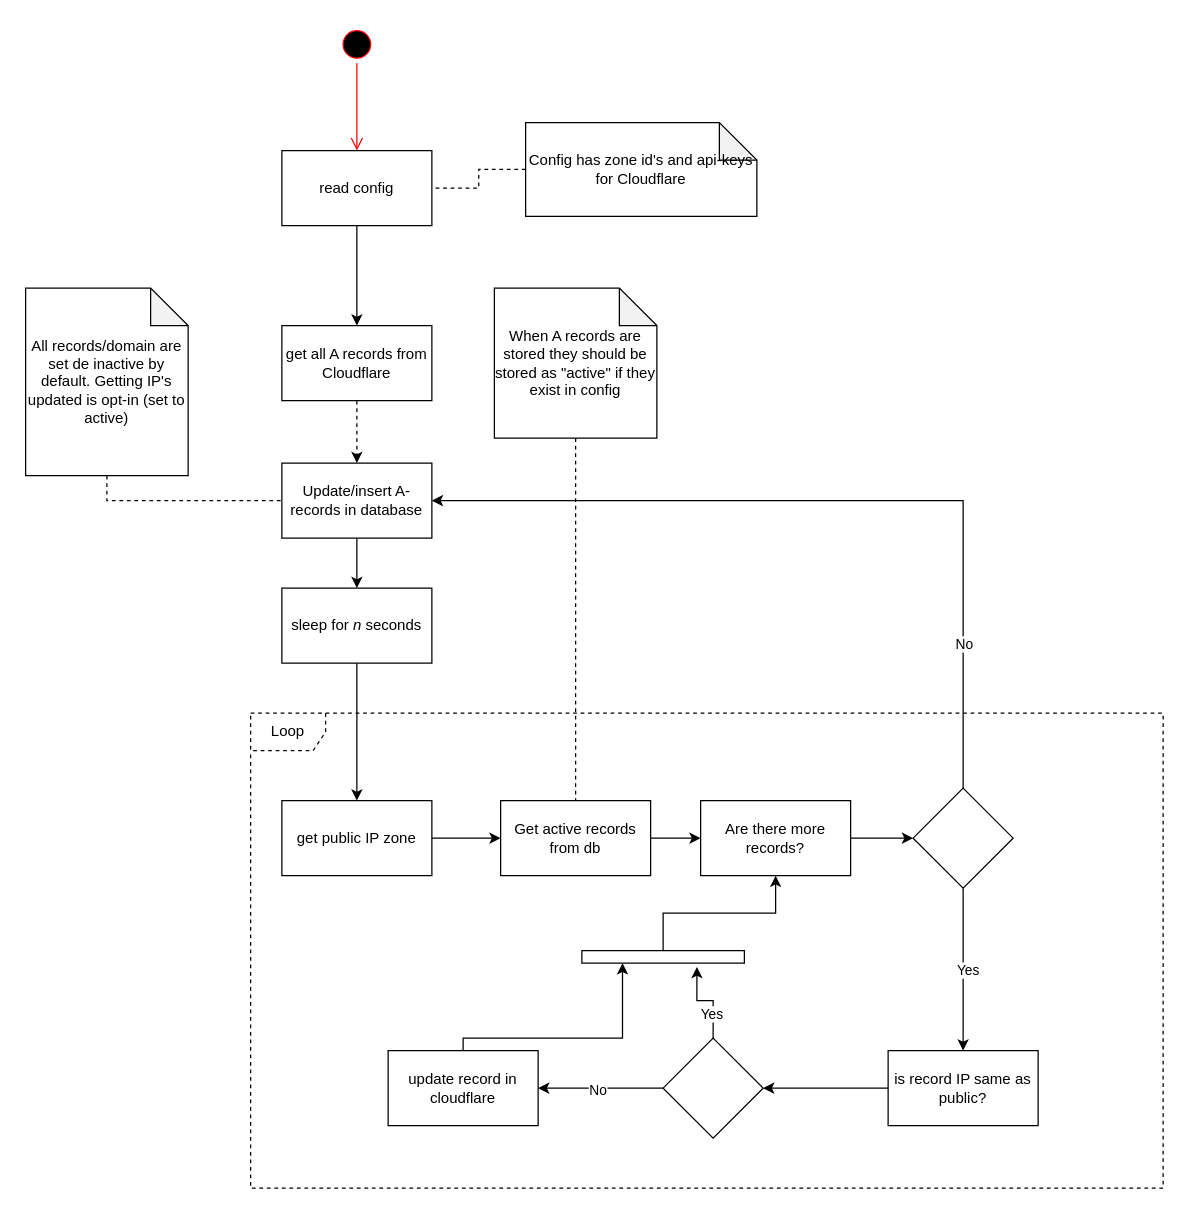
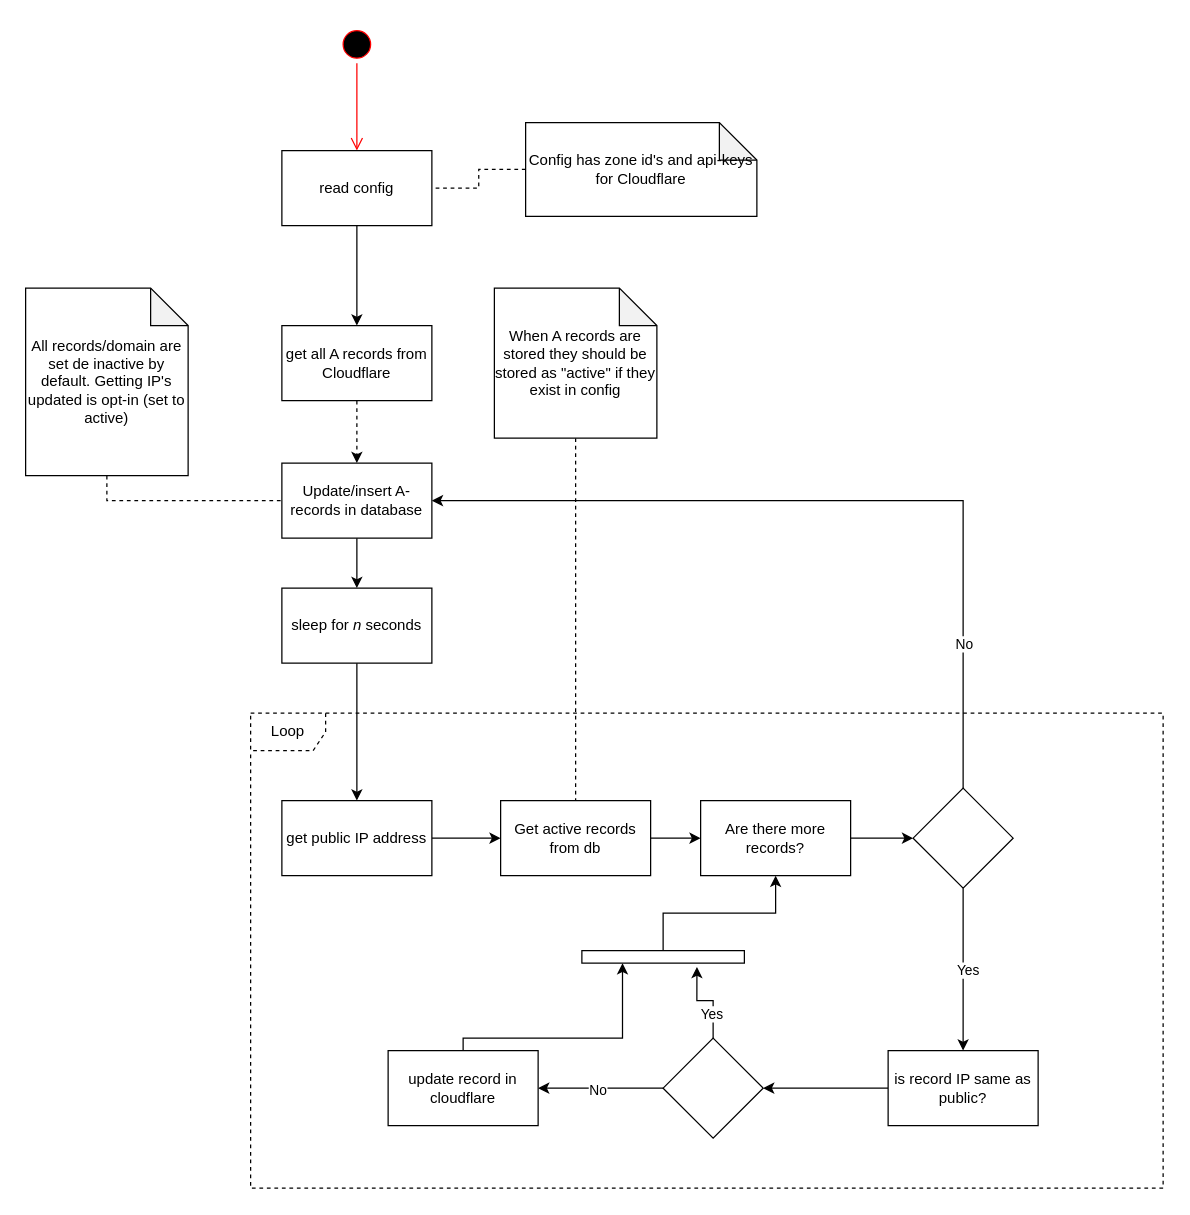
(357, 838) -> (357, 838)
